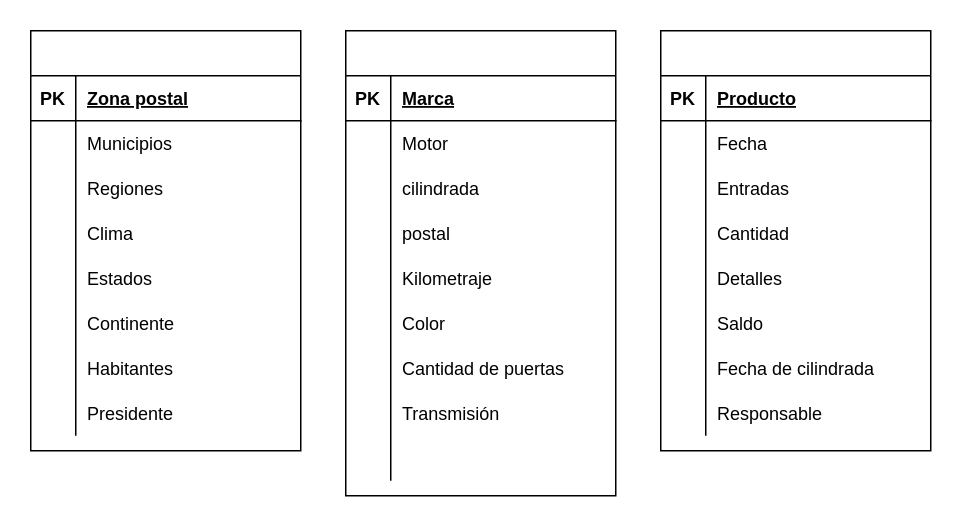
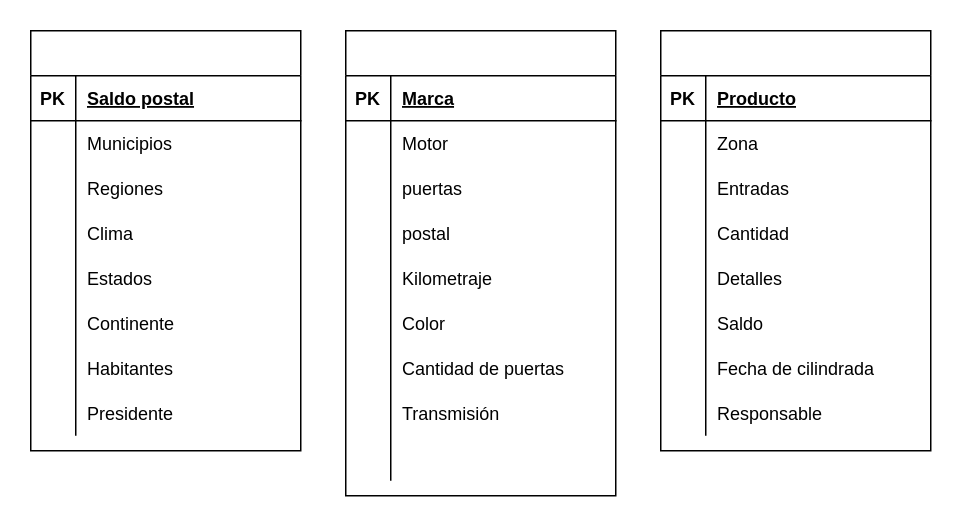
(138, 99) -> (140, 99)
(742, 144) -> (737, 144)
(445, 189) -> (437, 189)
